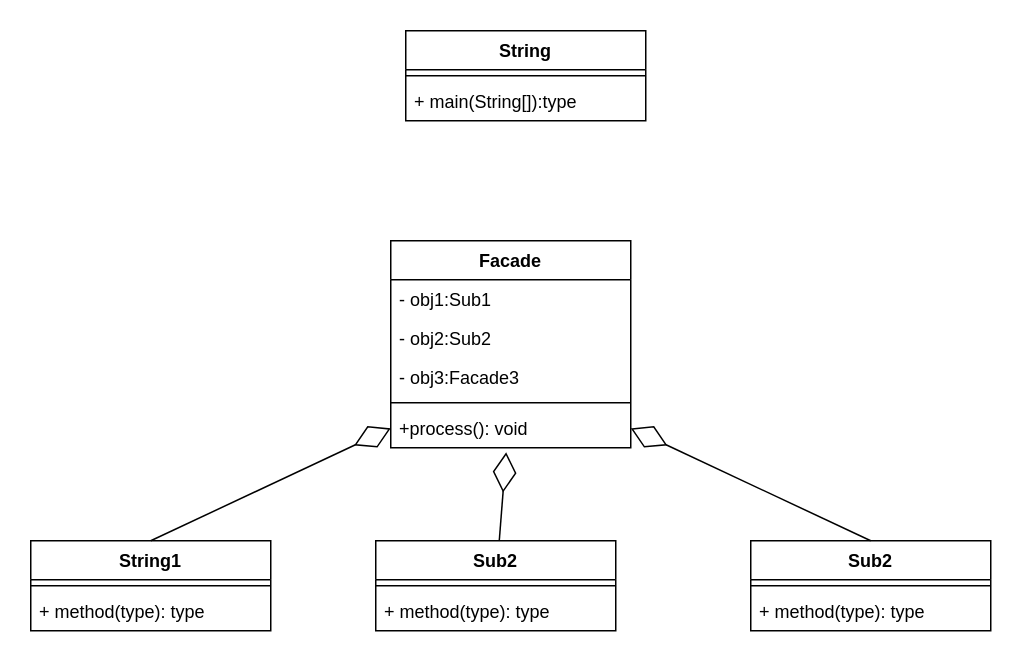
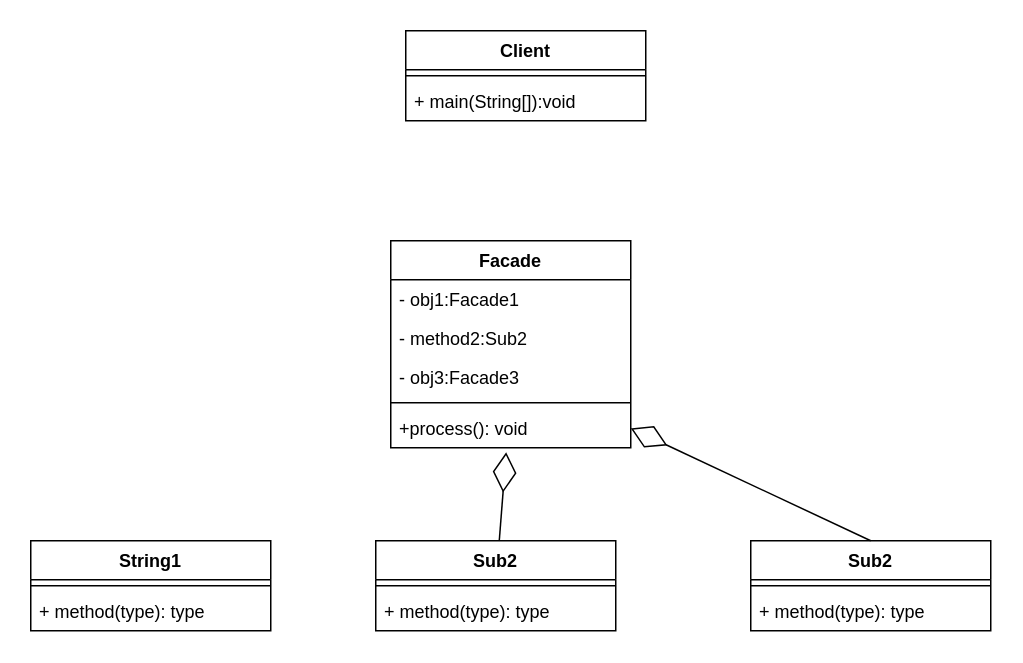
(525, 51) -> (525, 51)
(510, 102) -> (508, 102)
(450, 300) -> (465, 300)
(450, 339) -> (465, 339)
(253, 493) -> none
